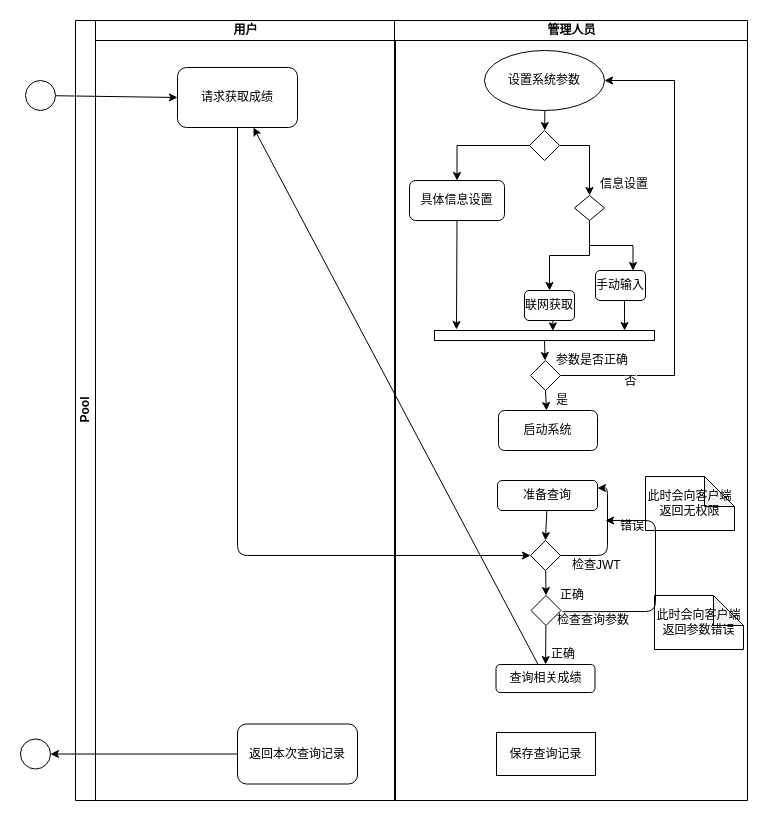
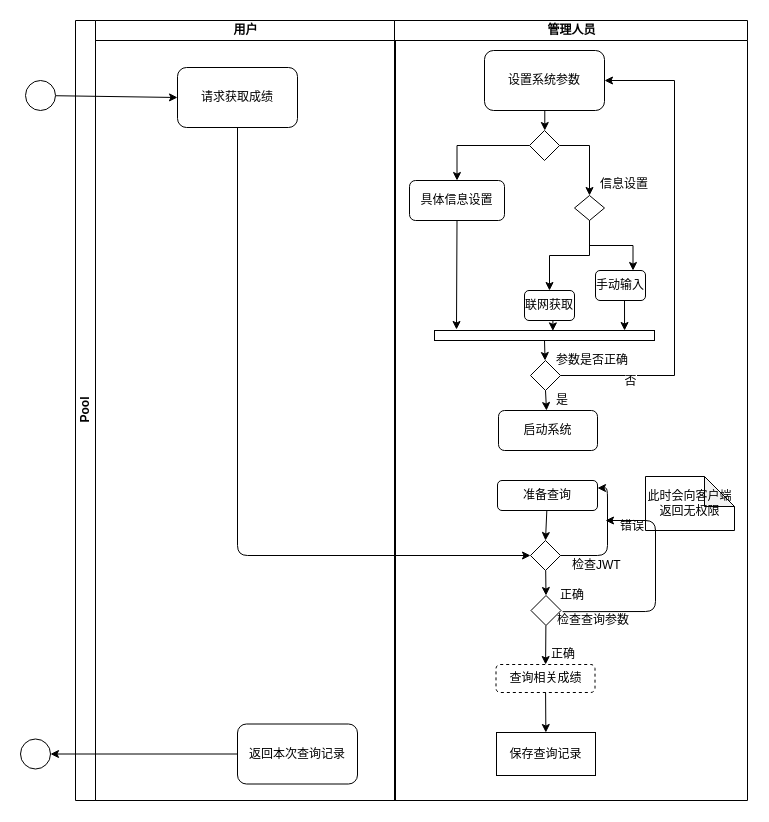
(545, 81) -> (545, 81)
(467, 531) -> (546, 709)
(699, 623) -> none
(546, 679) -> (546, 679)
